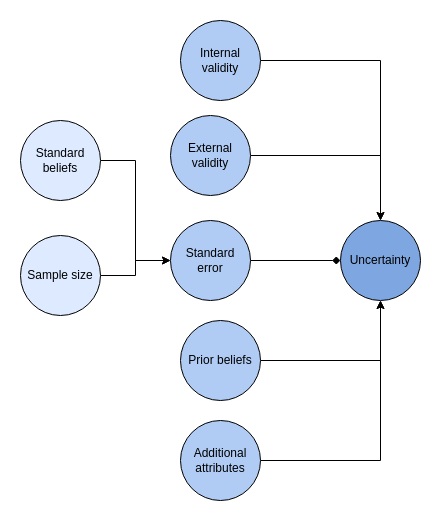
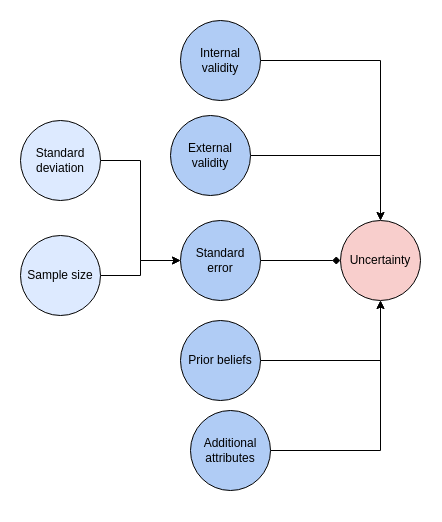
(61, 161) -> (61, 161)
(211, 261) -> (221, 261)
(381, 261) -> (381, 261)
(221, 461) -> (231, 451)
